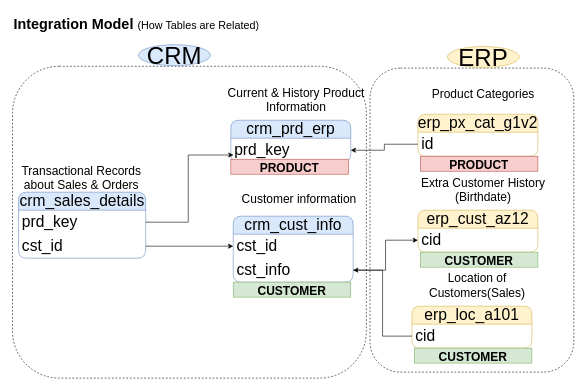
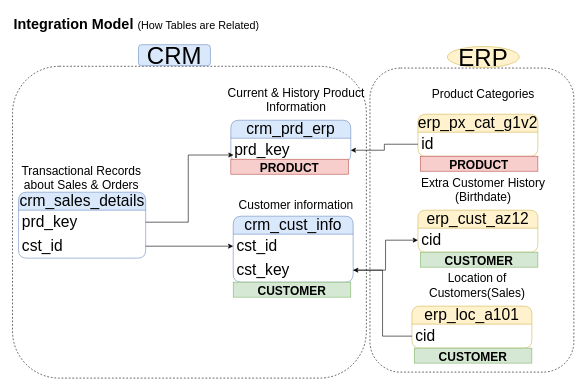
(174, 55) -> (174, 55)
(299, 198) -> (296, 204)
(270, 270) -> (267, 270)
